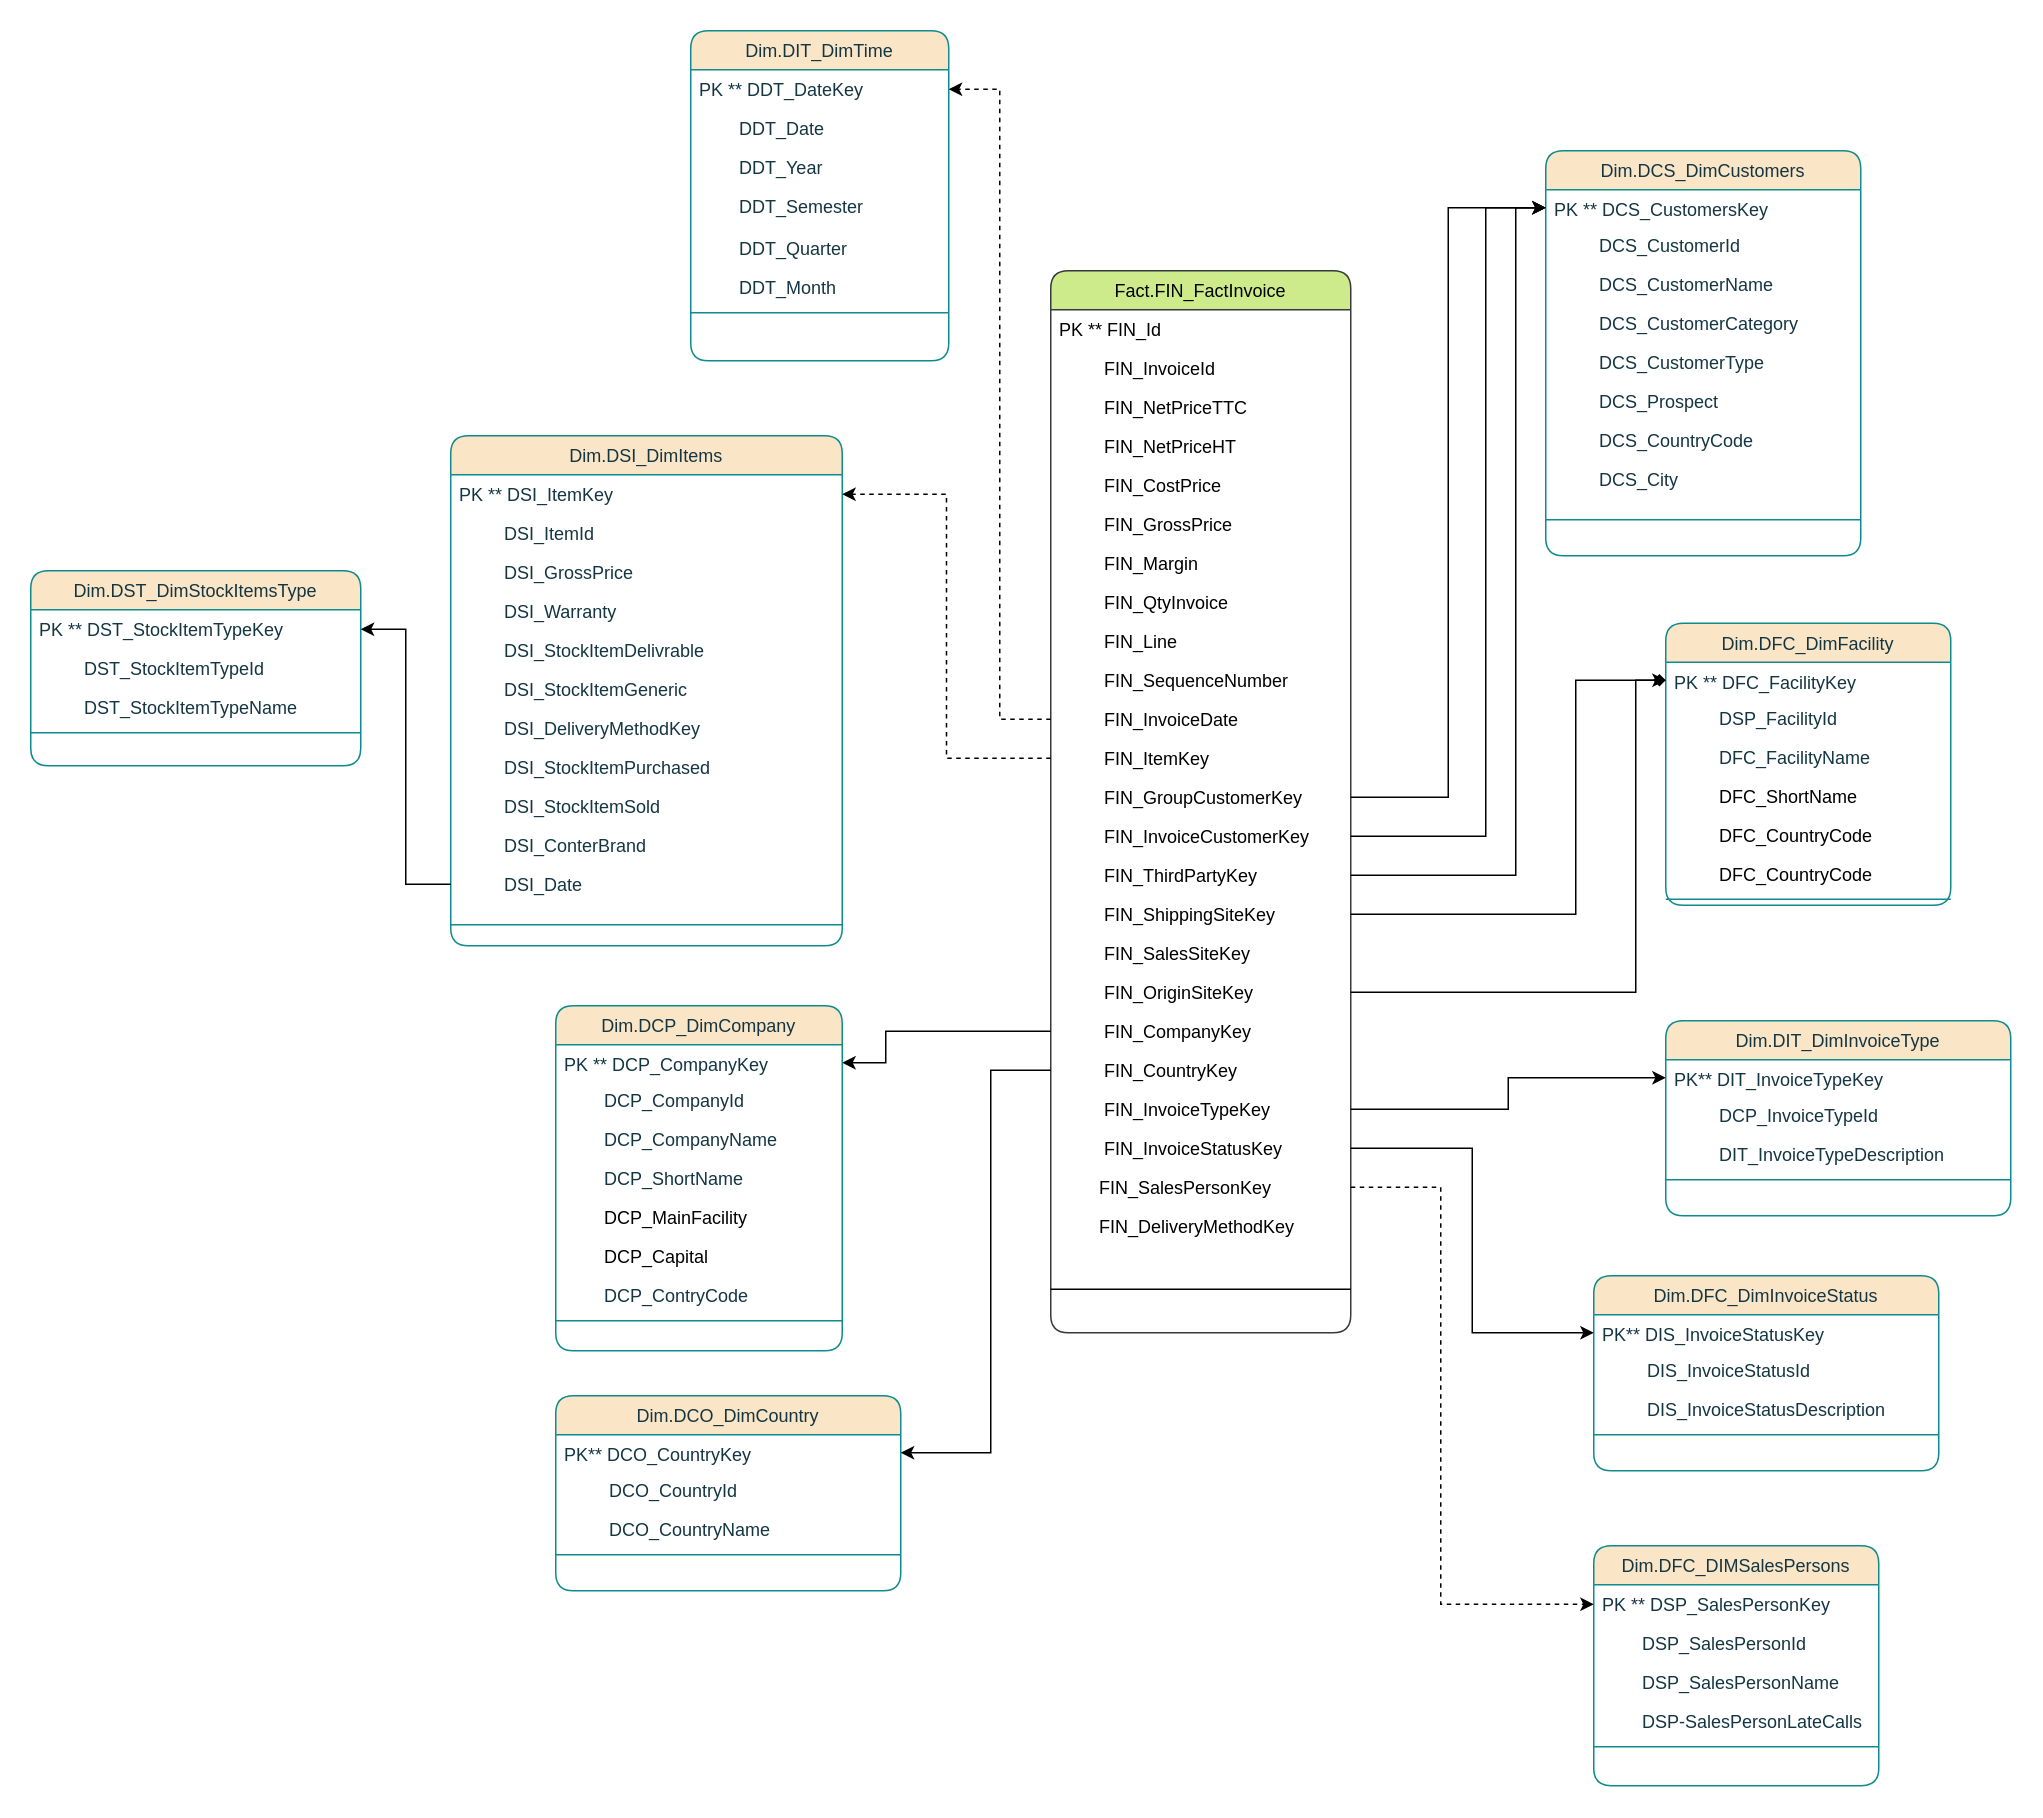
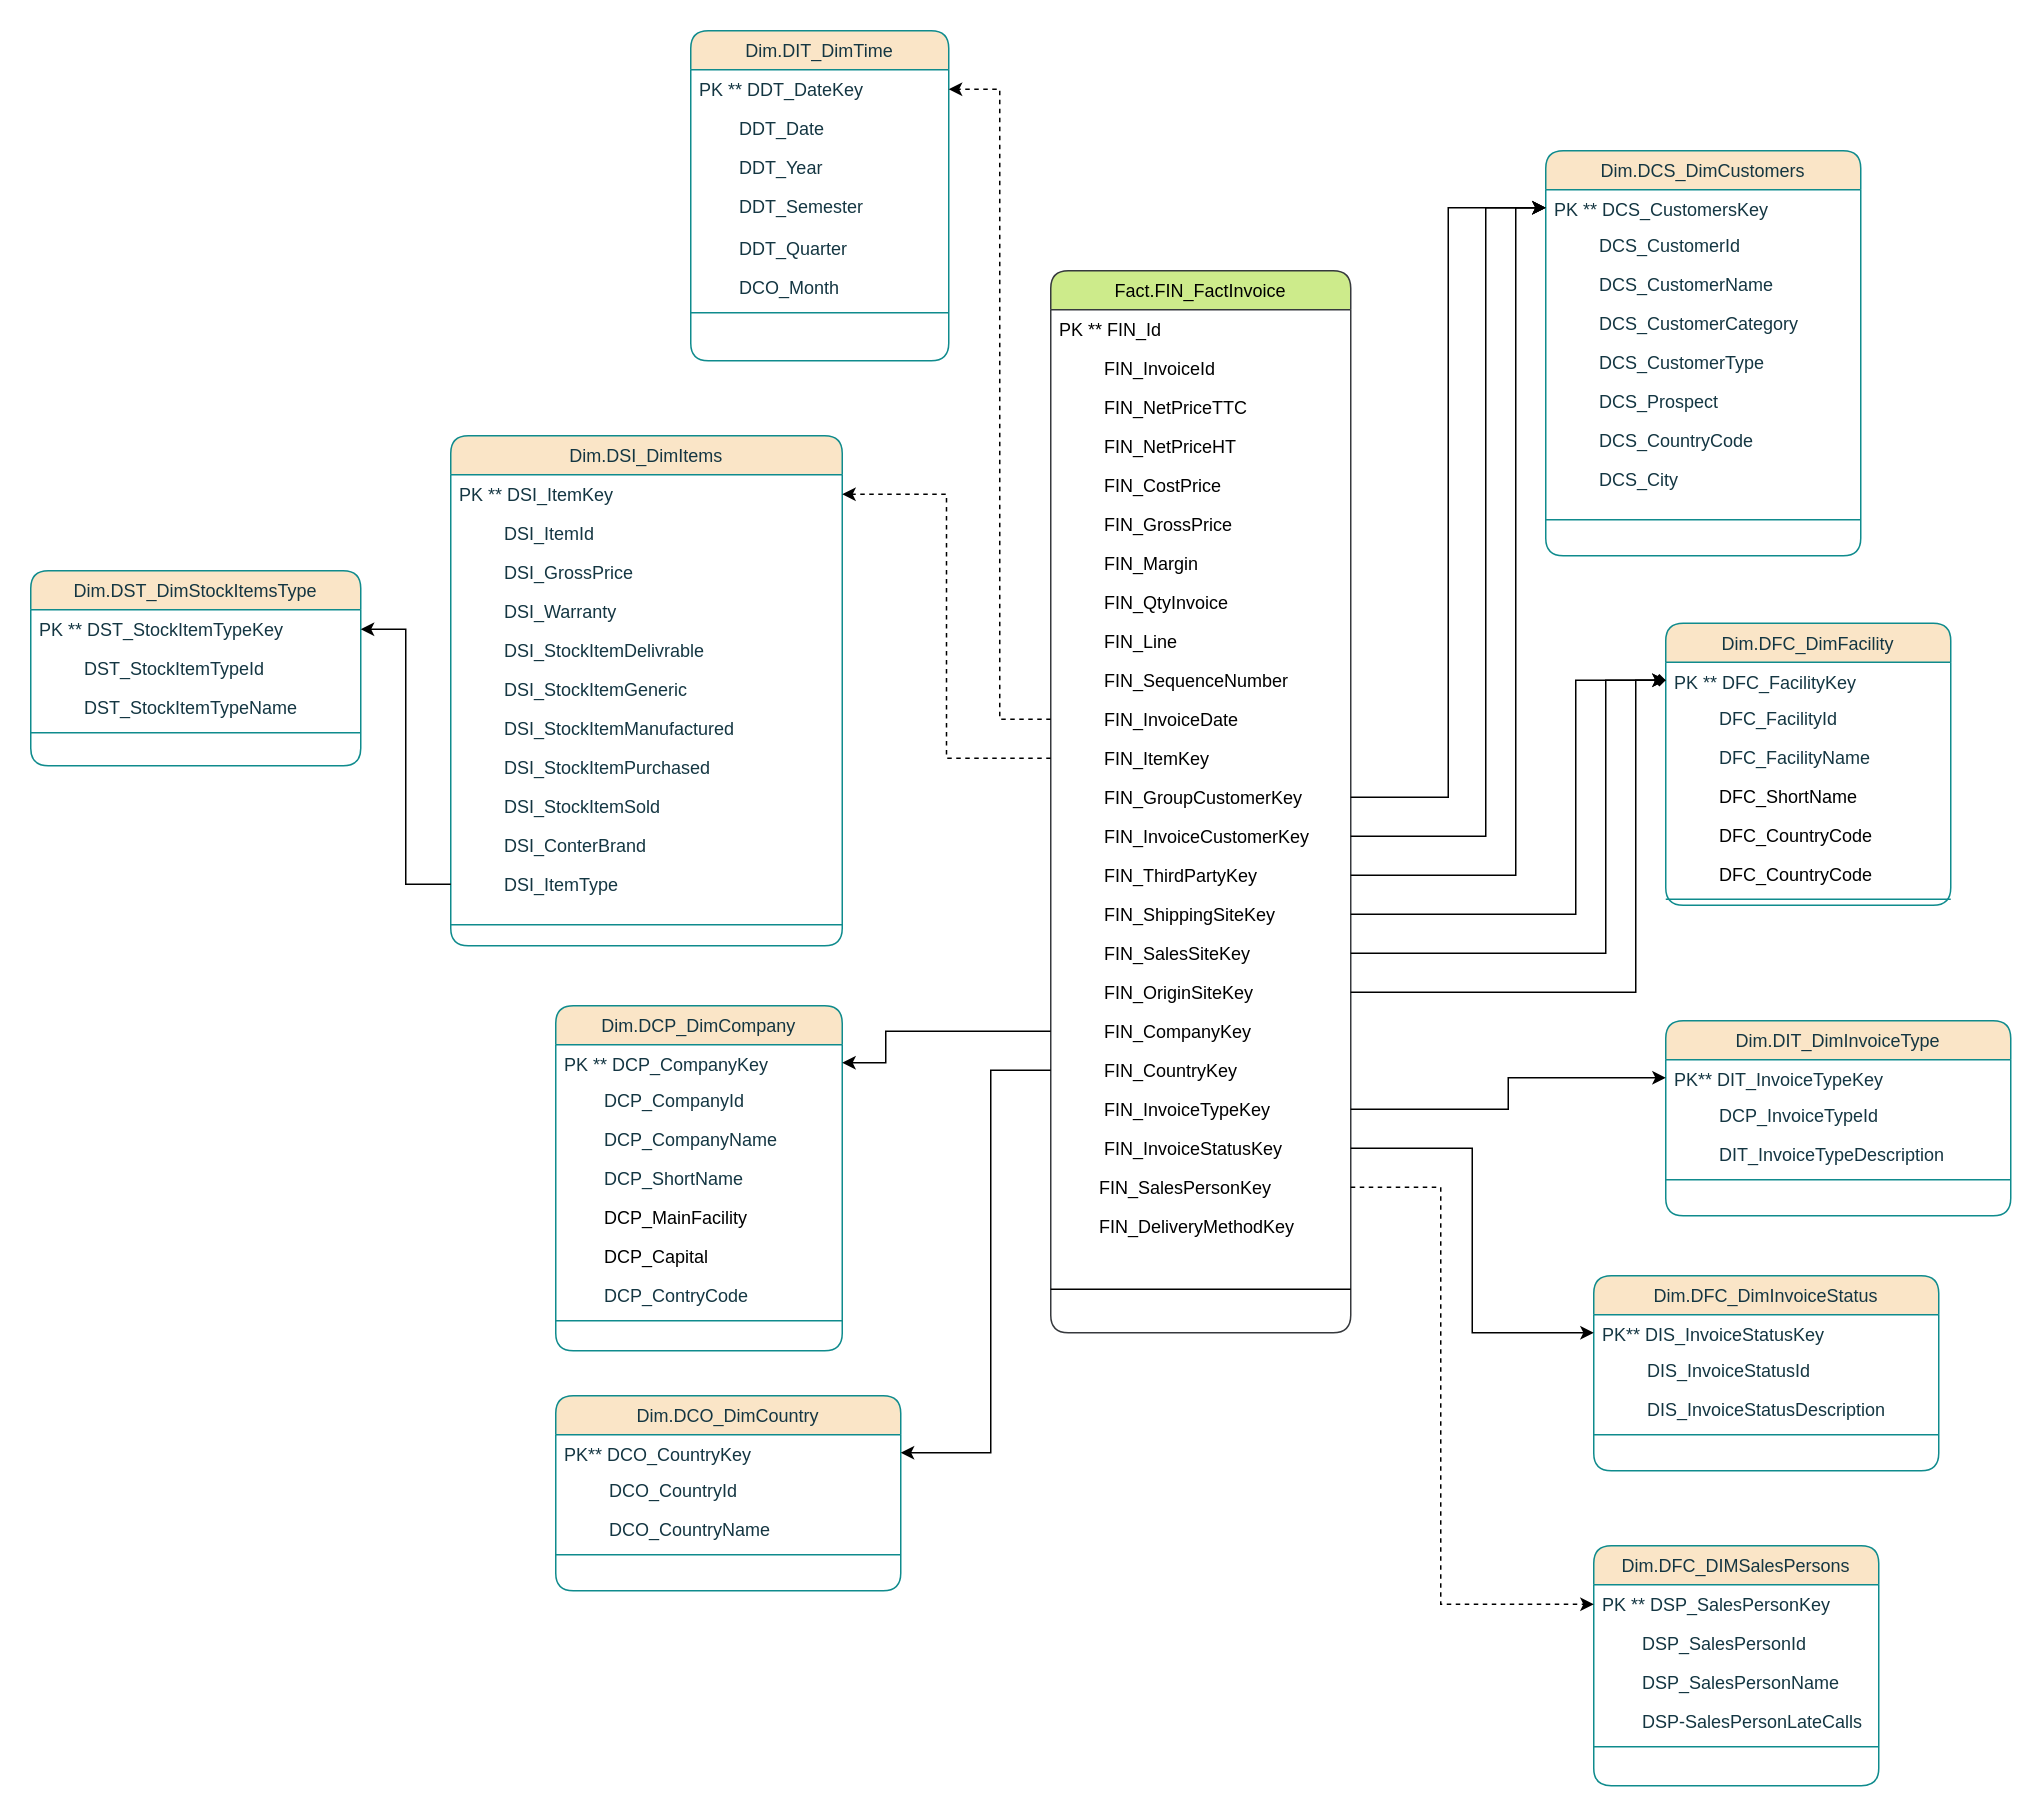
(744, 288) -> (744, 288)
(1738, 719) -> (1738, 719)
(560, 729) -> (585, 729)
(499, 885) -> (519, 885)
none -> (1606, 945)
